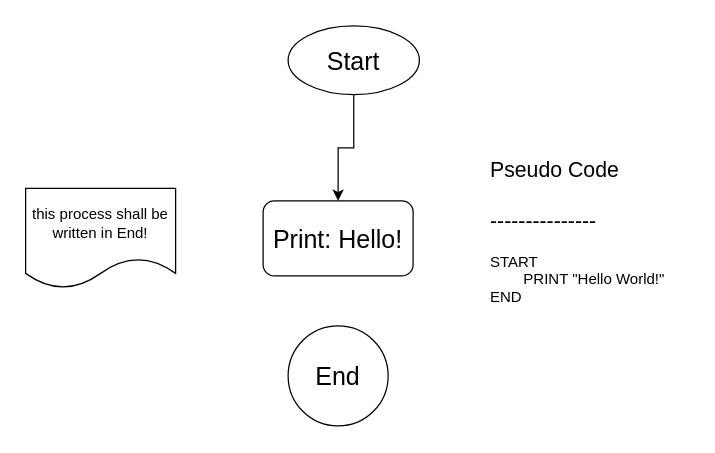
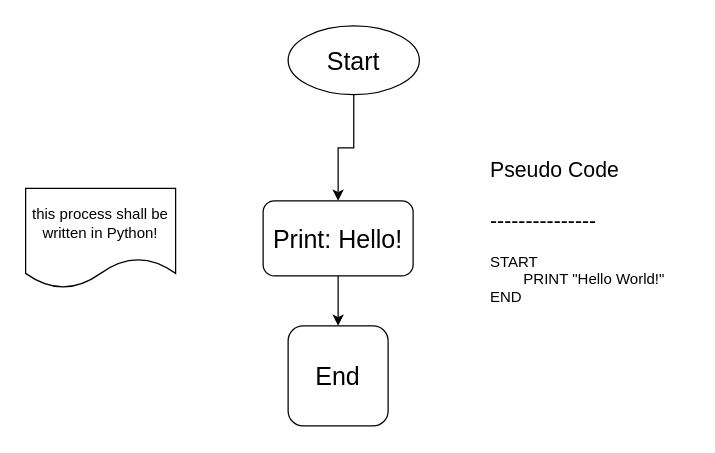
(101, 223) -> (101, 223)
none -> (338, 297)
(338, 376) -> (338, 376)
